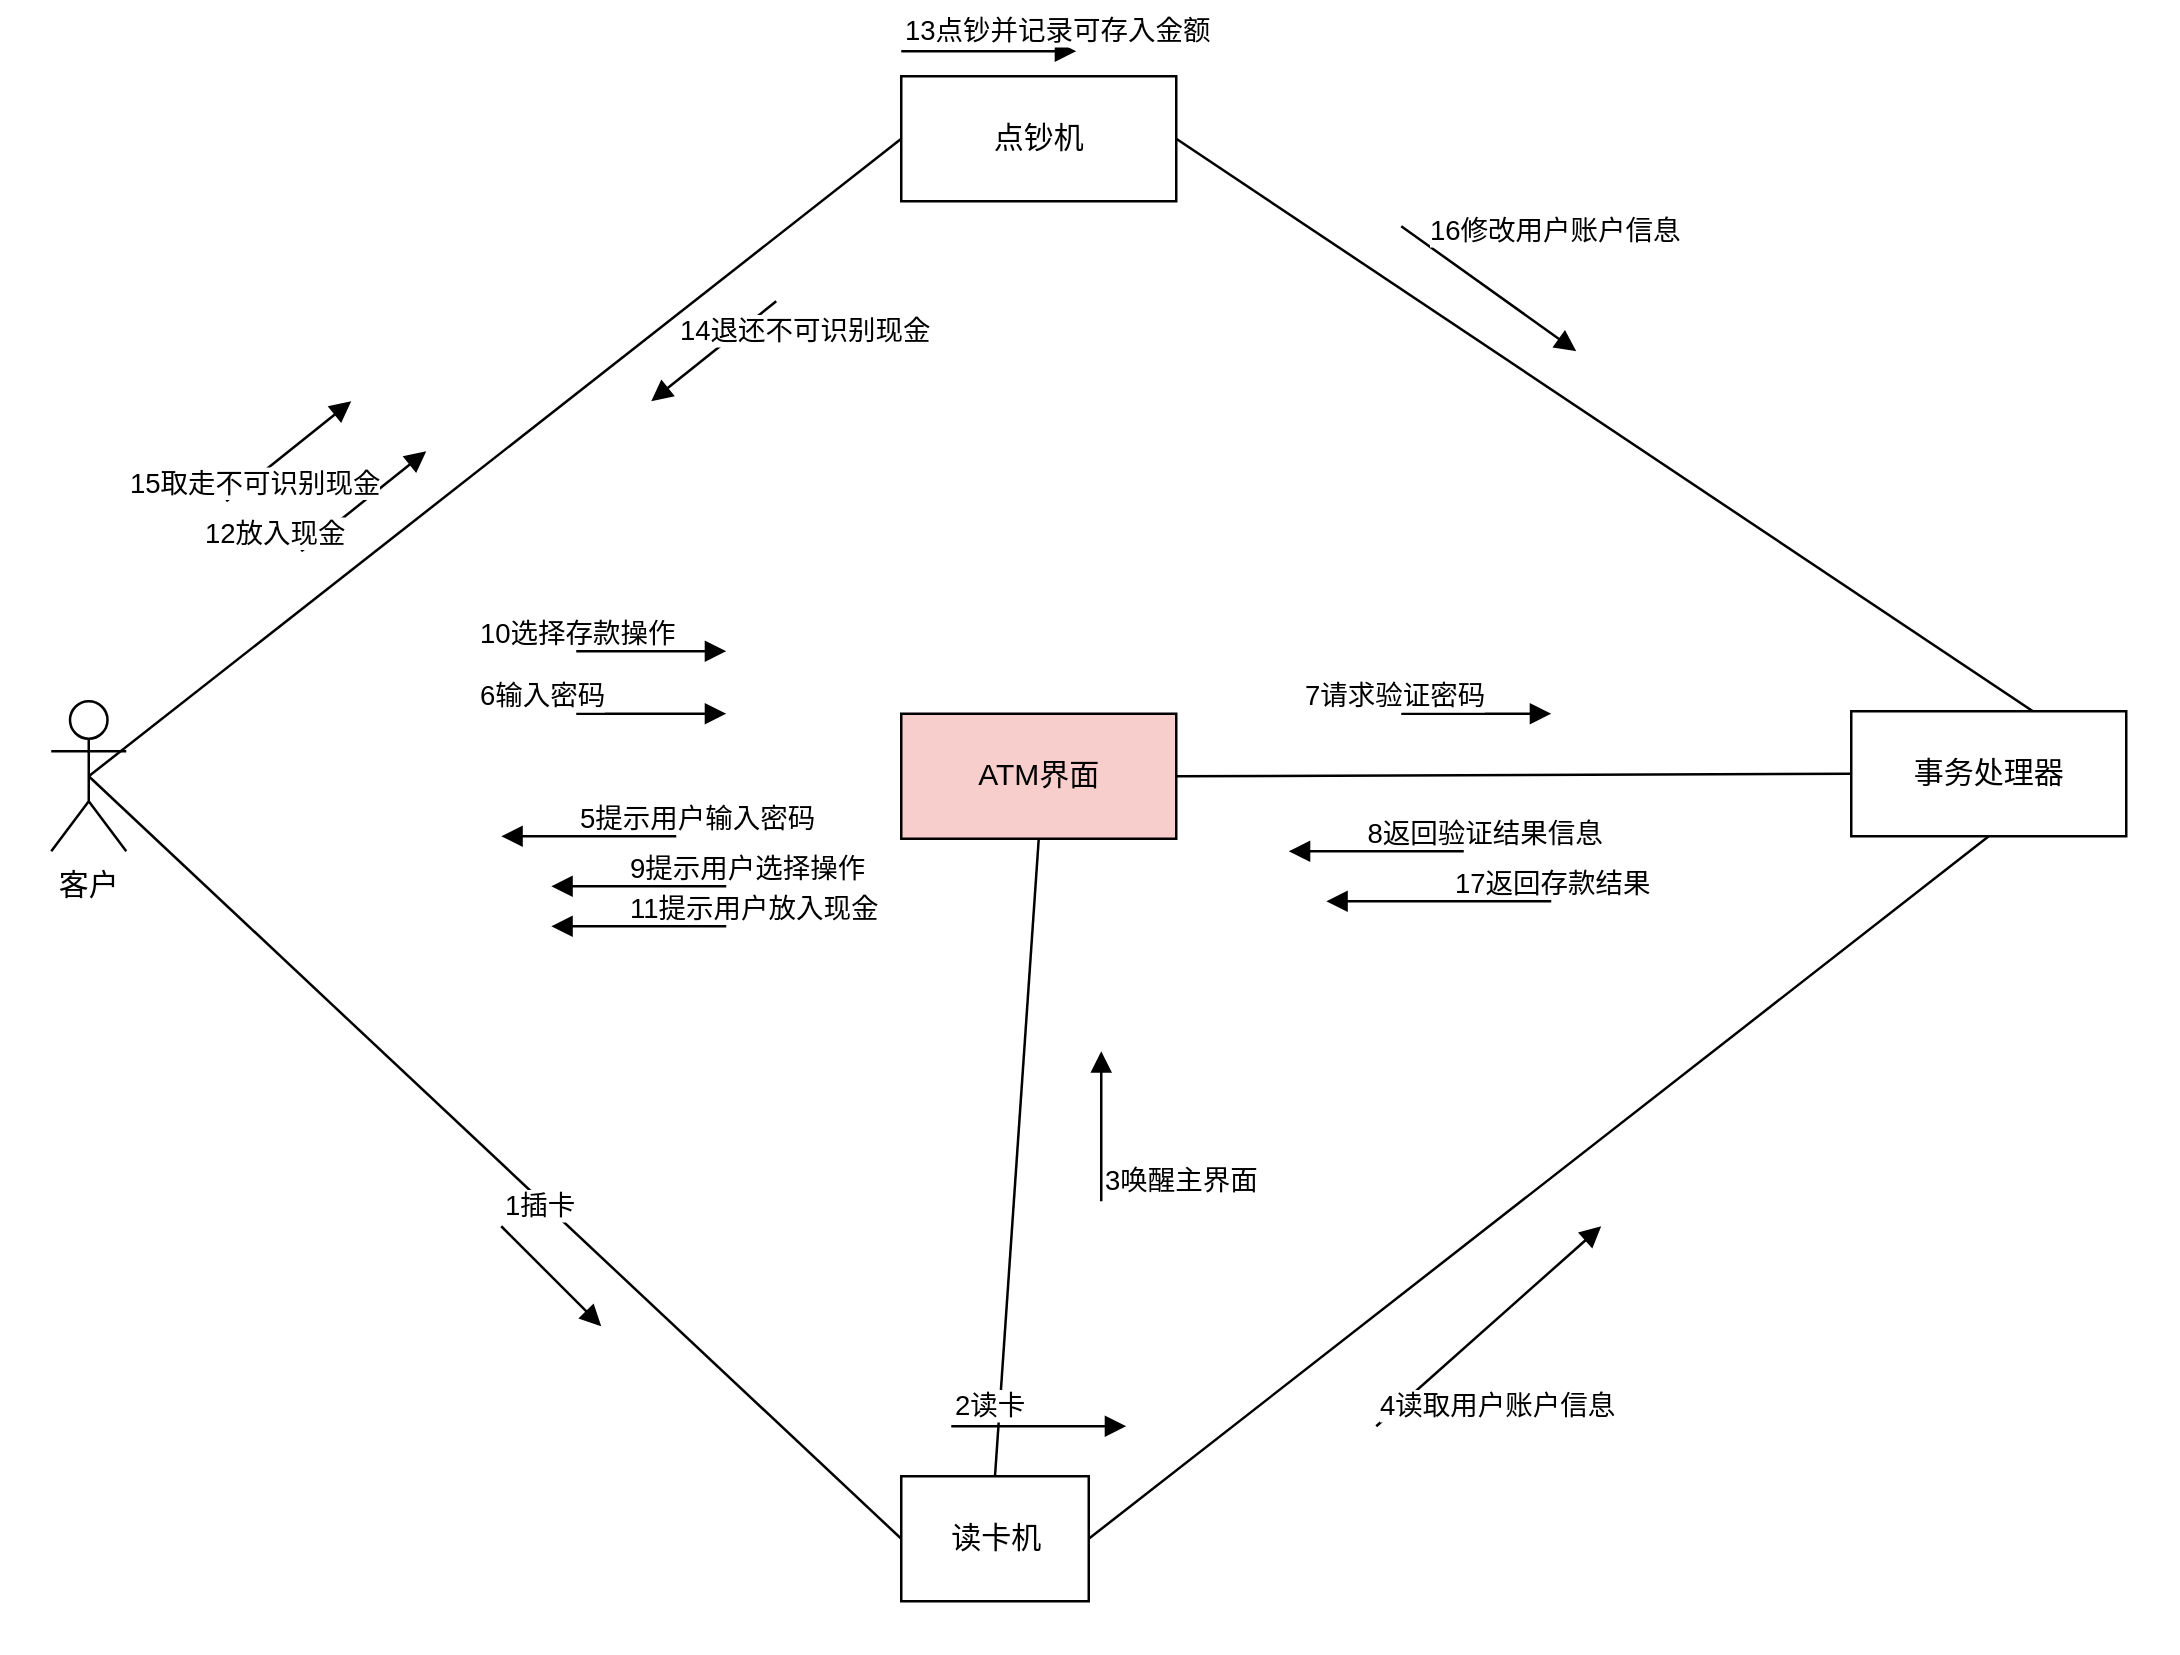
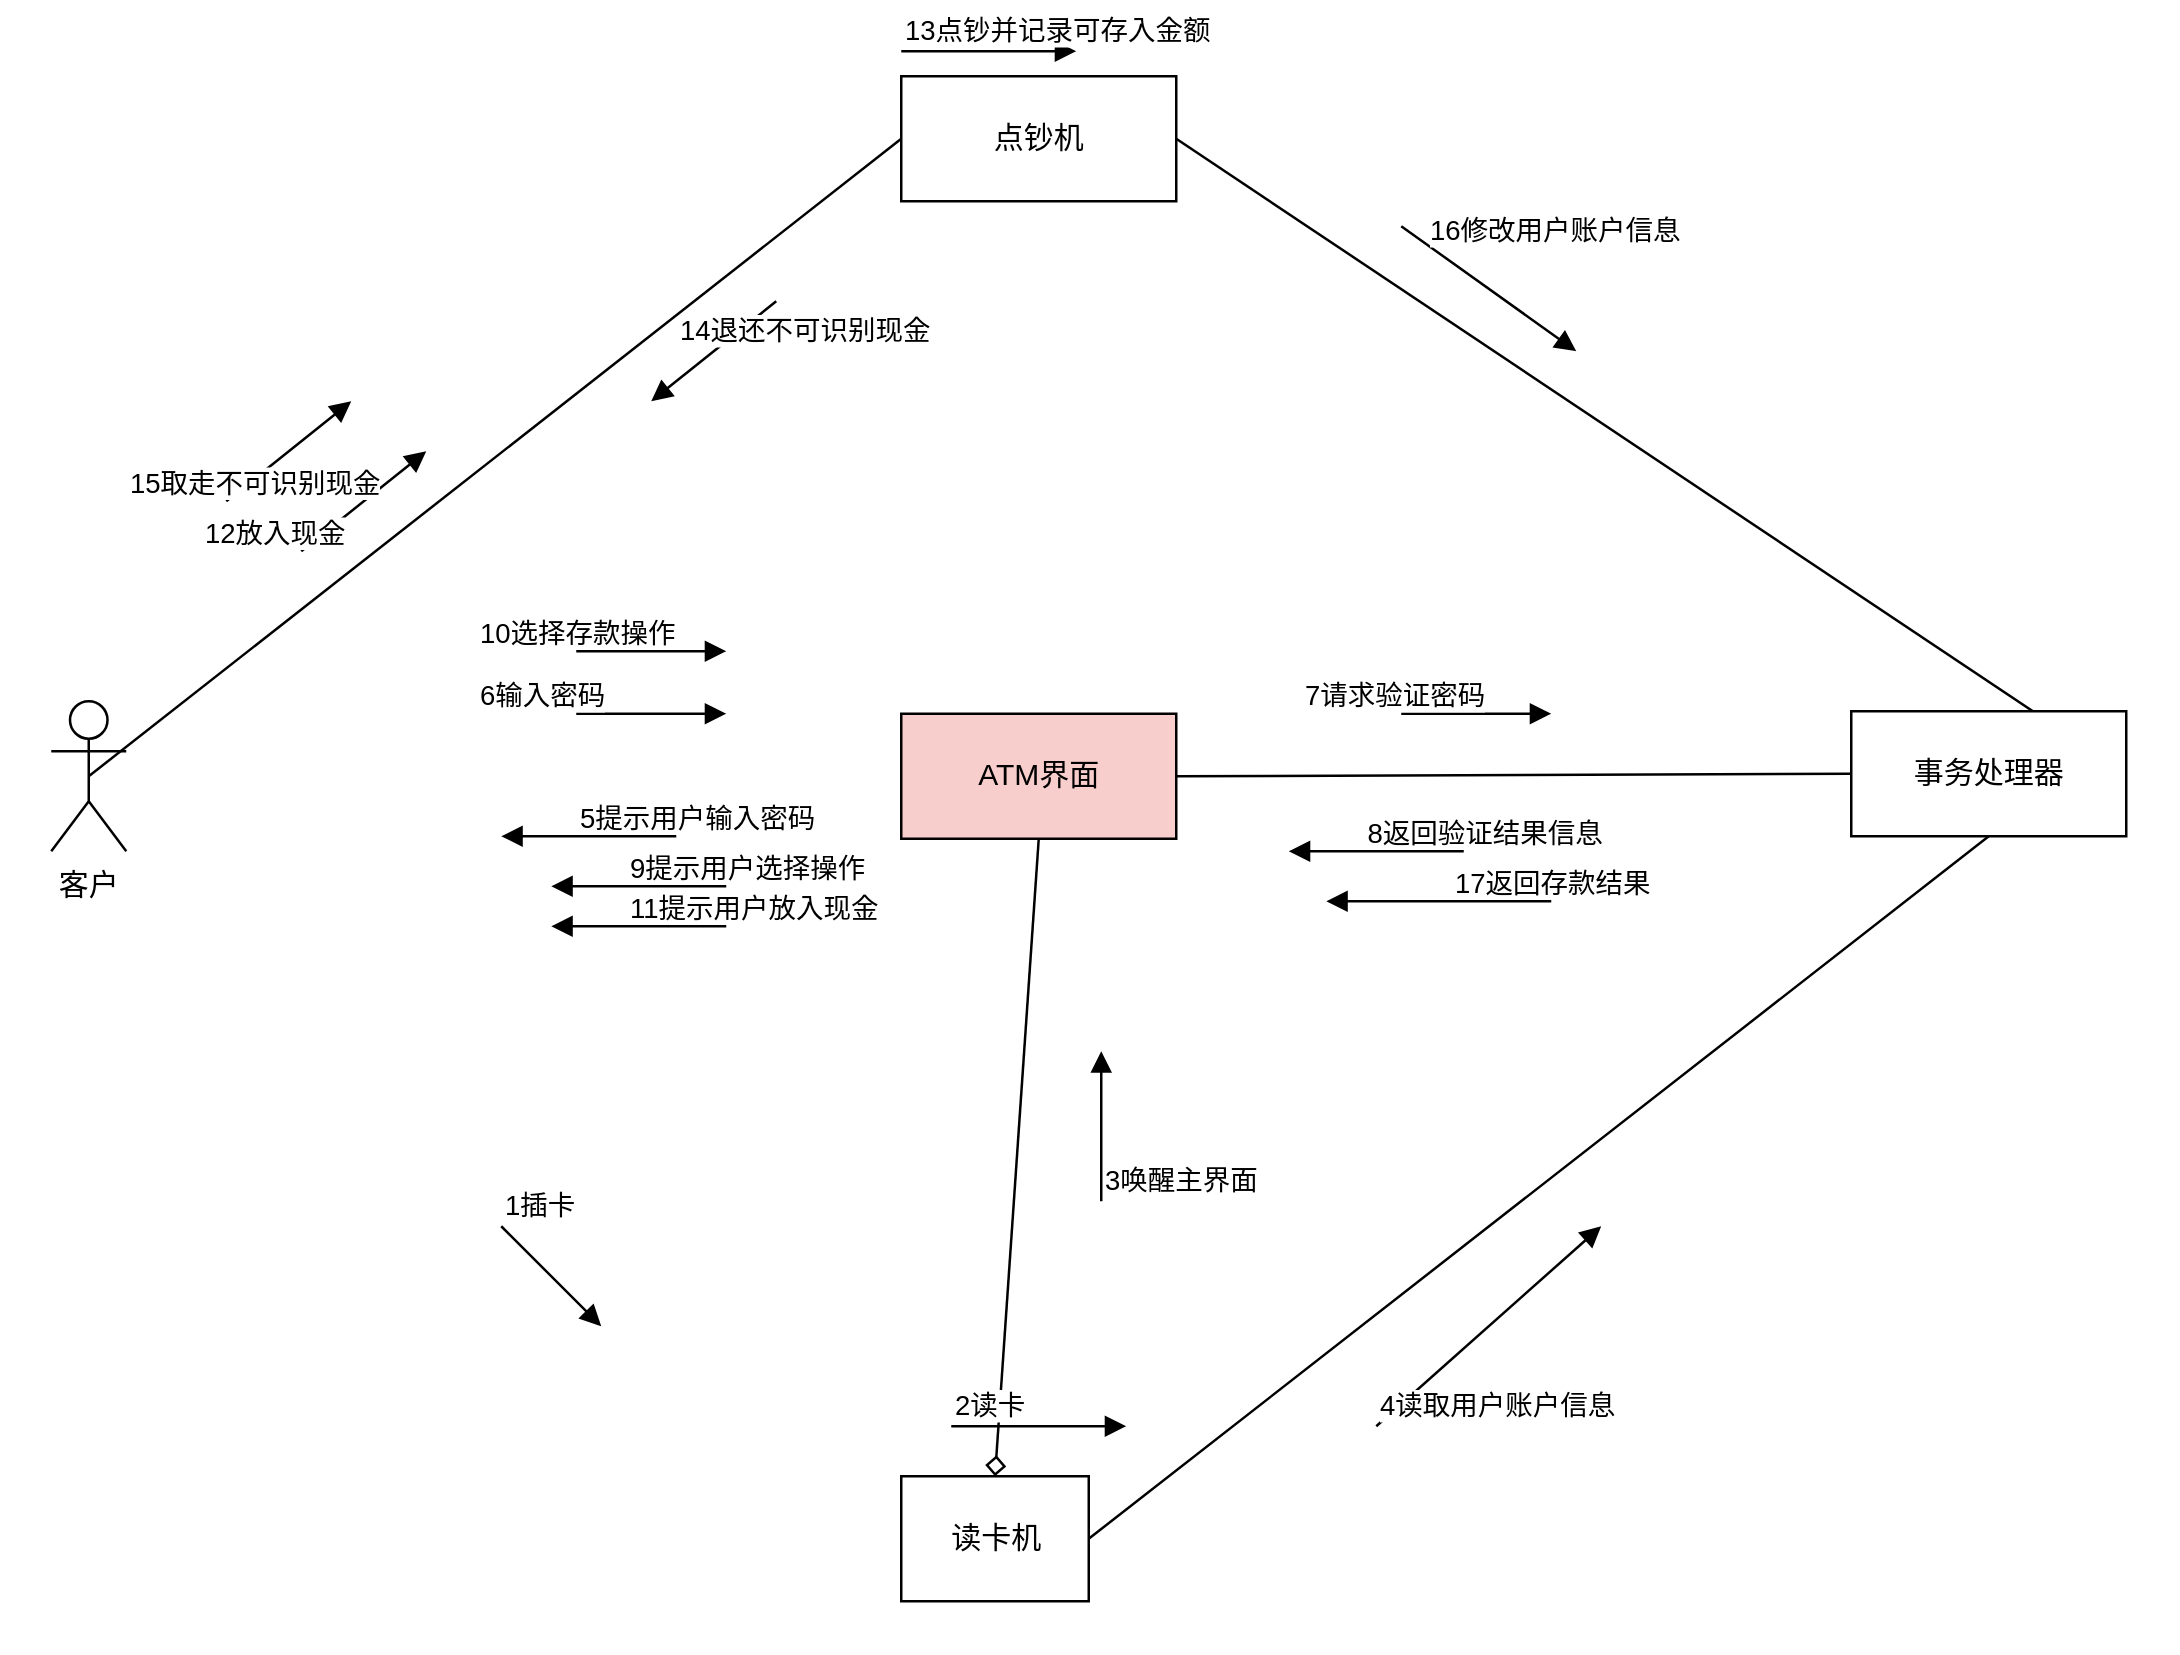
(316, 990) -> none
(996, 1465) -> (996, 1456)
